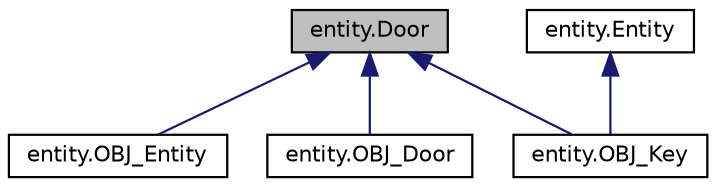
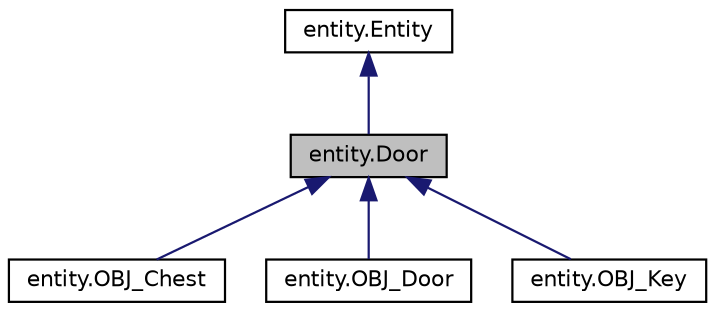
(610, 105) -> (369, 105)
(118, 156) -> (117, 281)
